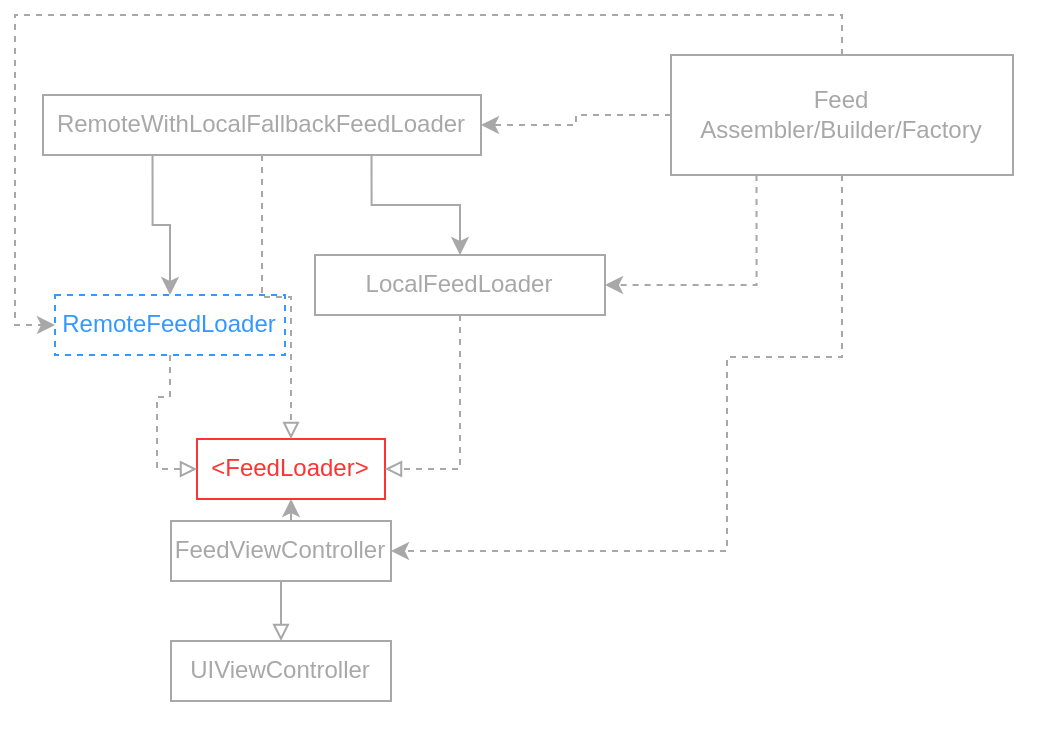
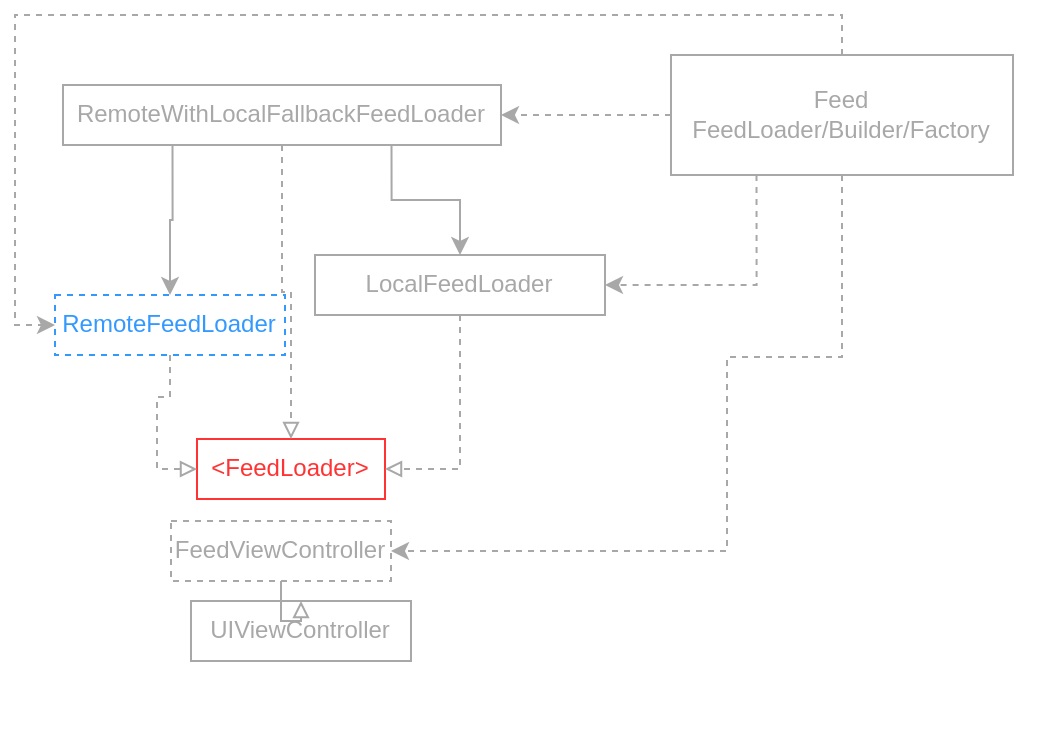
(842, 115) -> (842, 115)
(262, 125) -> (282, 115)
(291, 521) -> none
(281, 551) -> (281, 551)
(281, 671) -> (301, 631)
